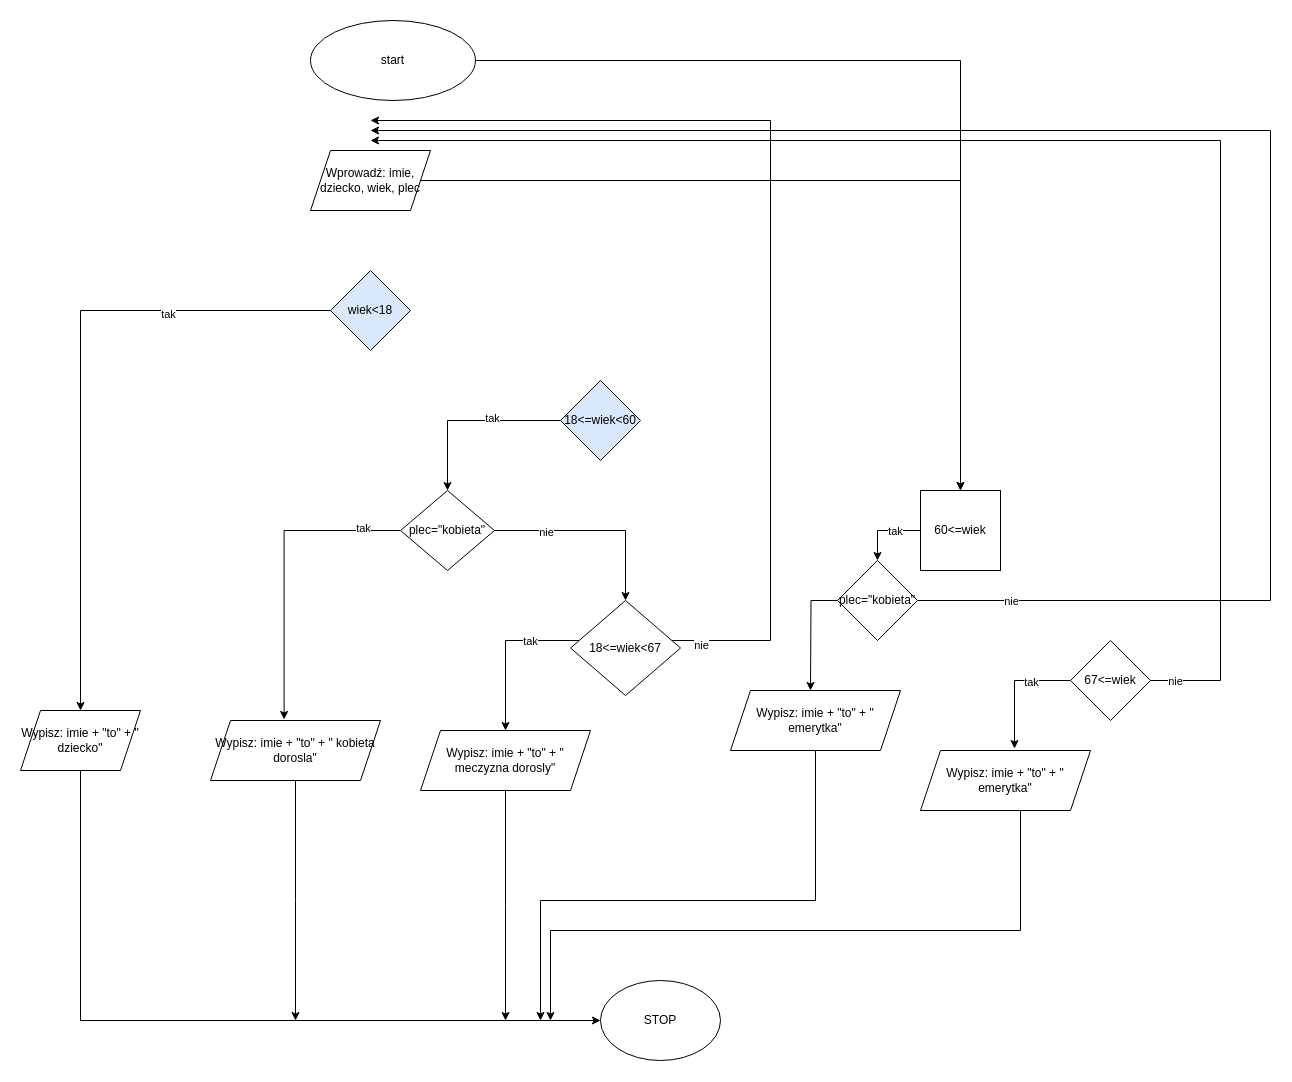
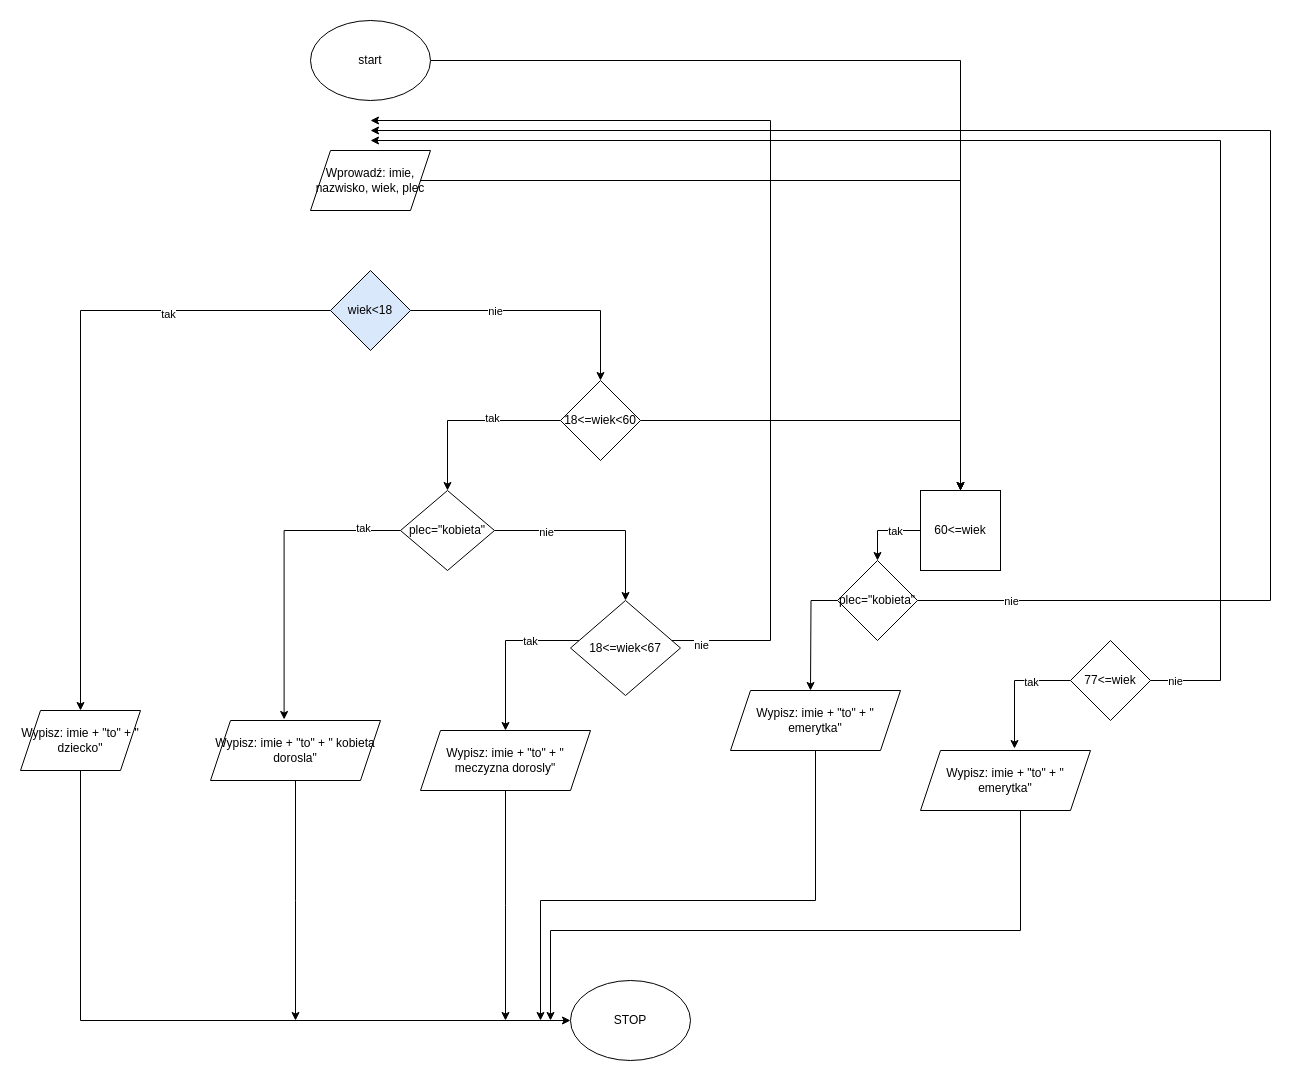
(393, 61) -> (371, 61)
(371, 181) -> (371, 181)
none -> (537, 311)
(601, 421) -> (601, 421)
none -> (800, 421)
(1111, 681) -> (1111, 681)
(661, 1021) -> (631, 1021)
